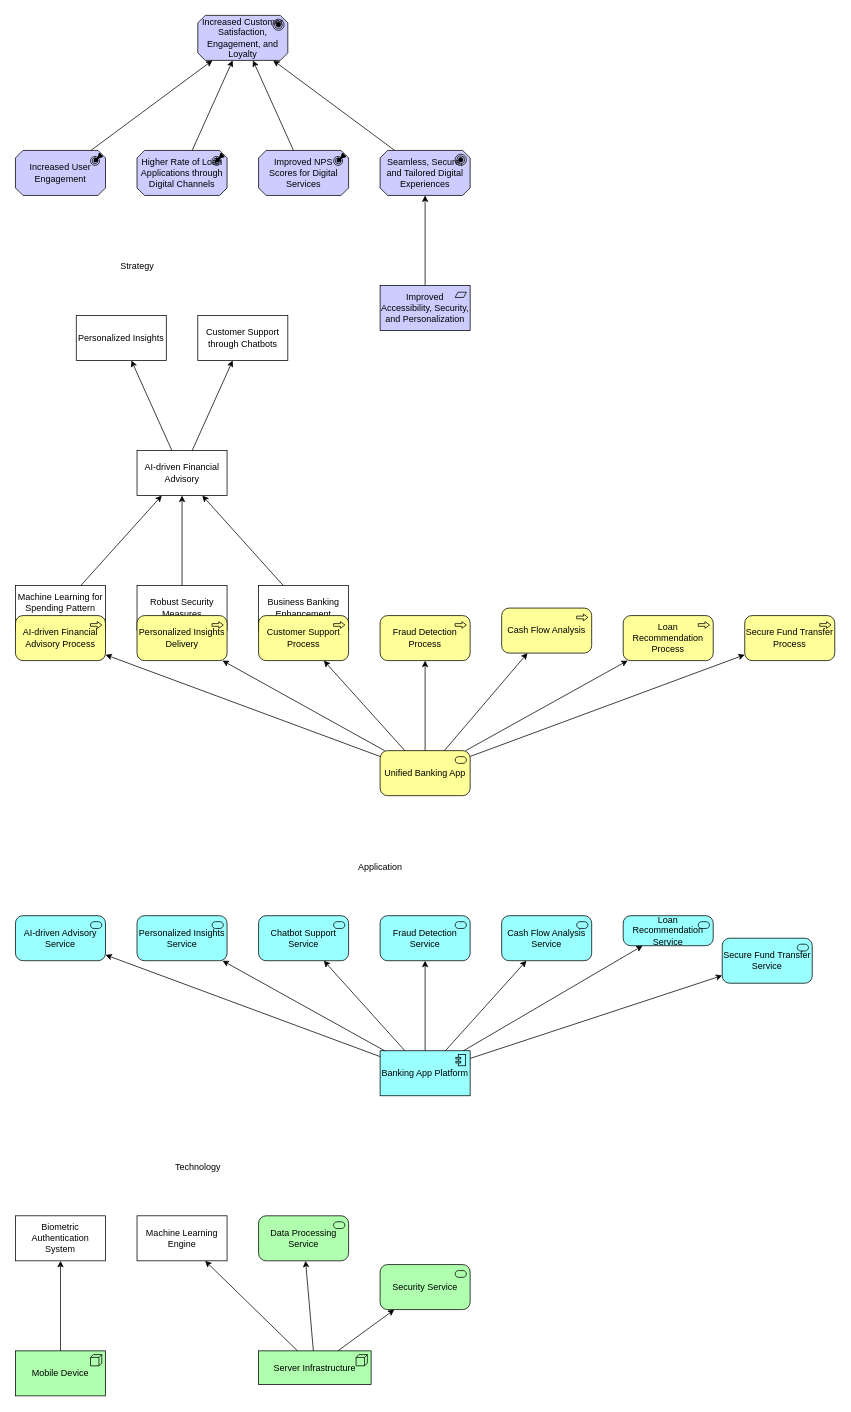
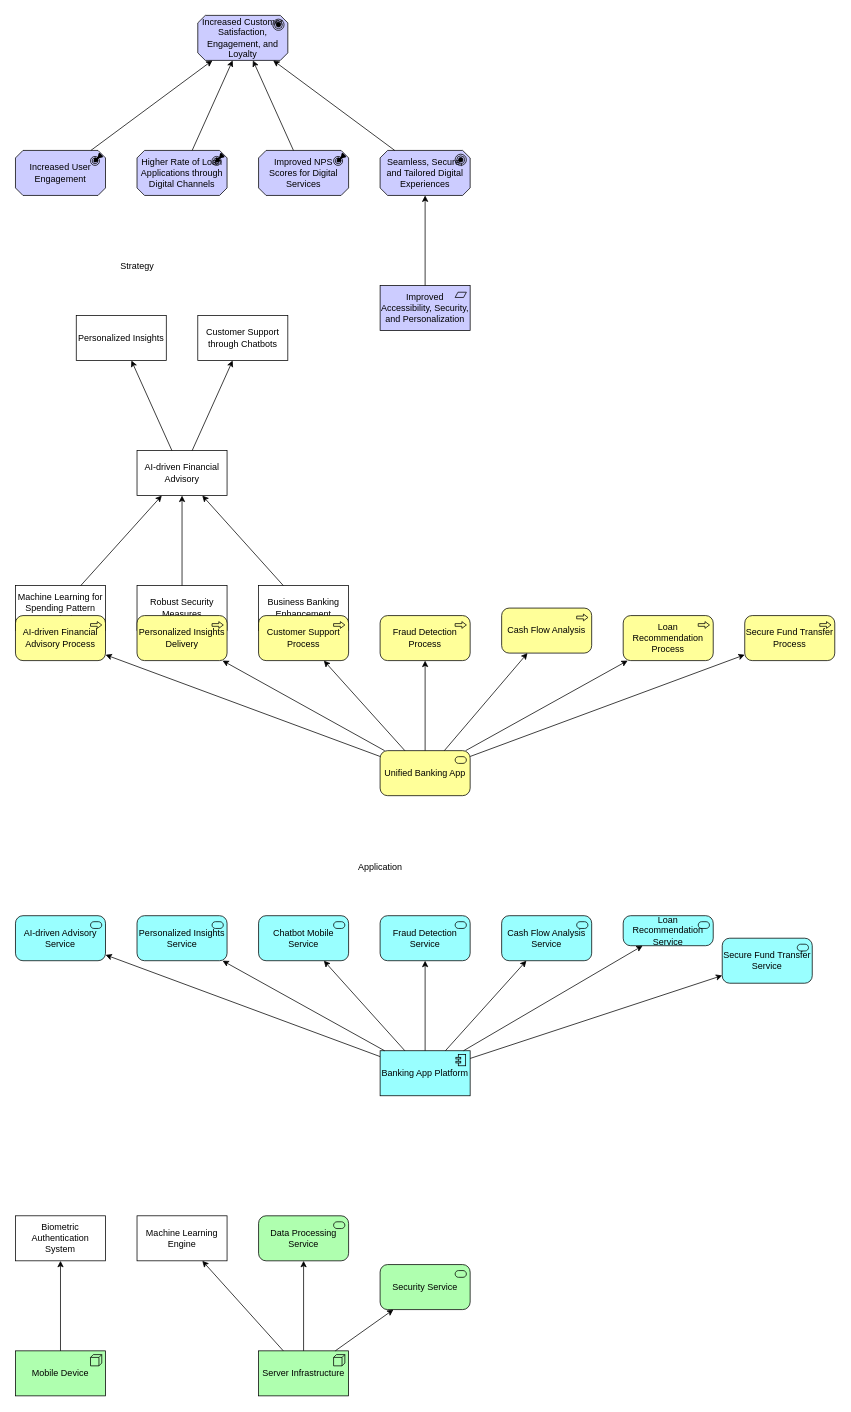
(303, 938) -> (303, 938)
(198, 1167) -> none
(315, 1367) -> (303, 1373)
